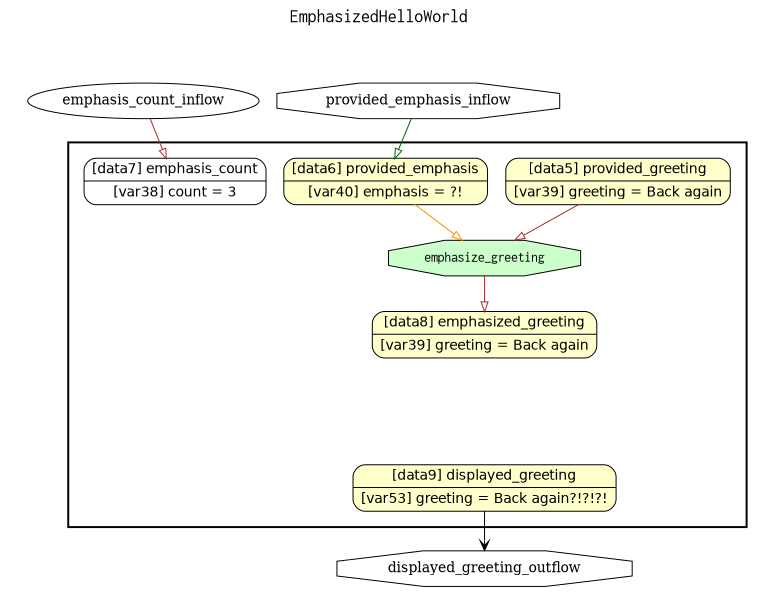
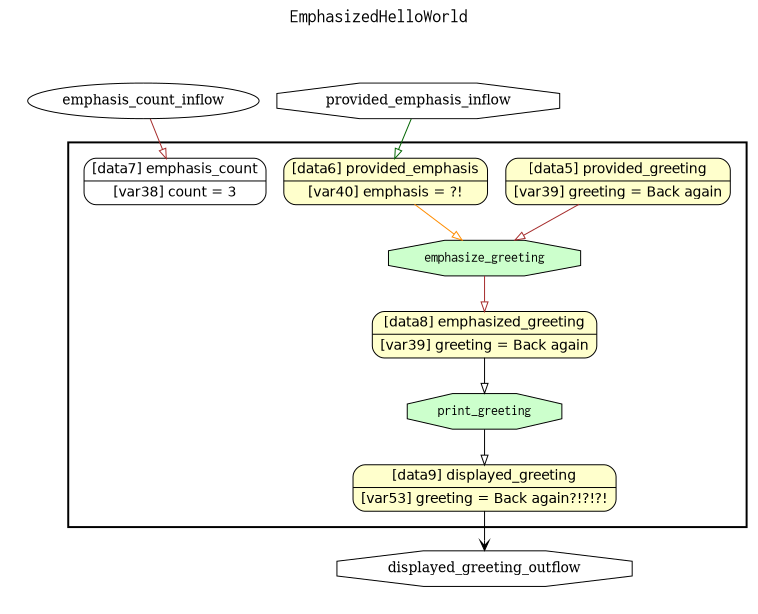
none -> (485, 411)
